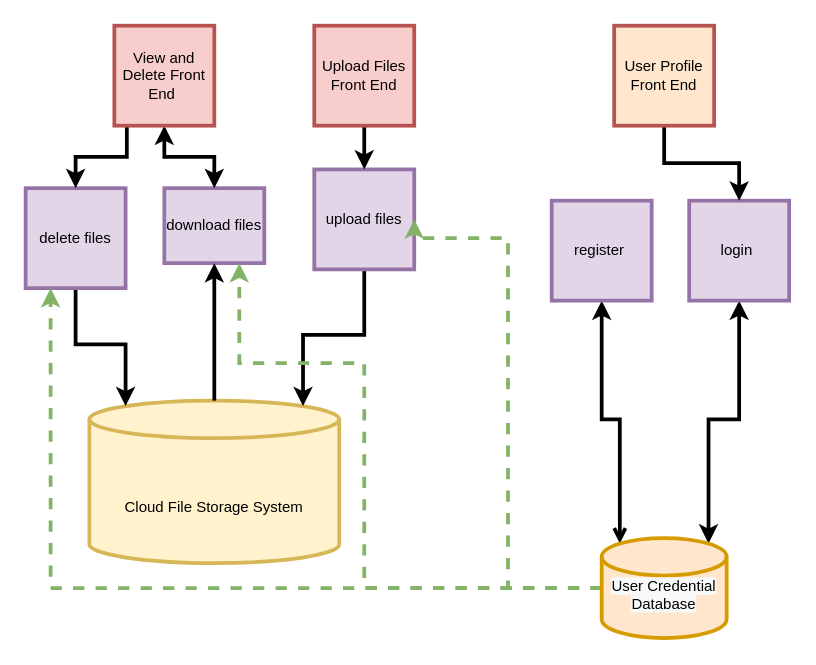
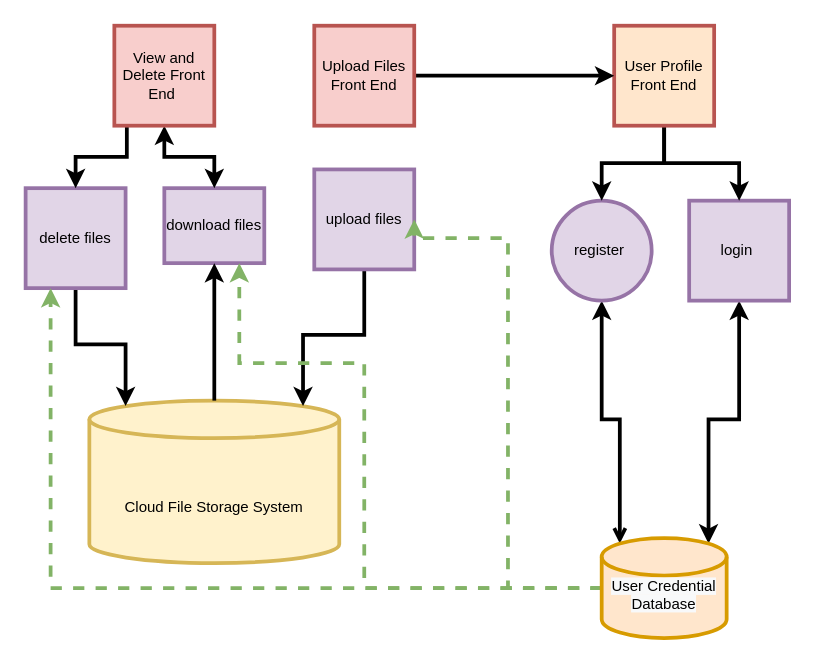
(364, 147) -> (508, 76)
none -> (620, 163)
(602, 251) -> (602, 251)
